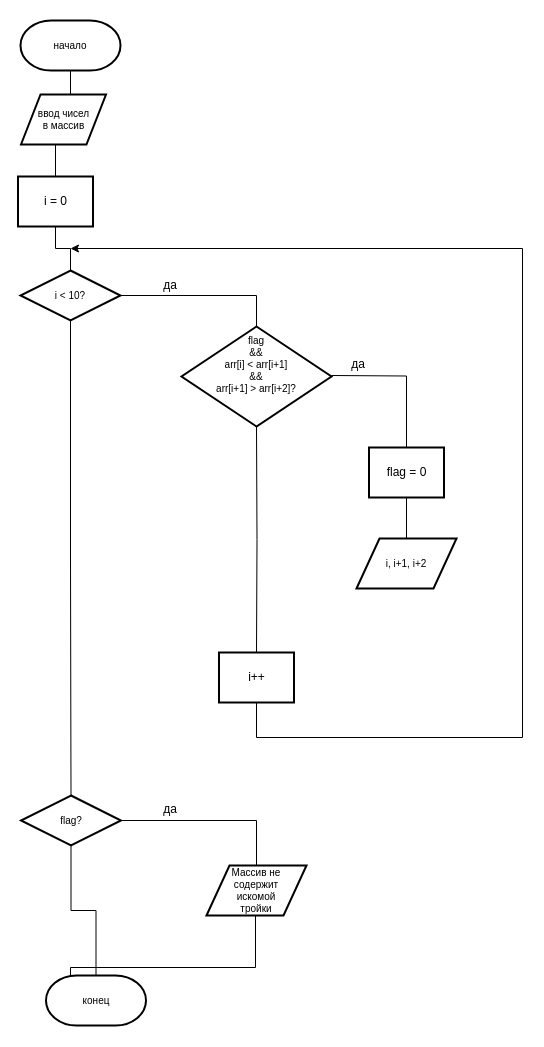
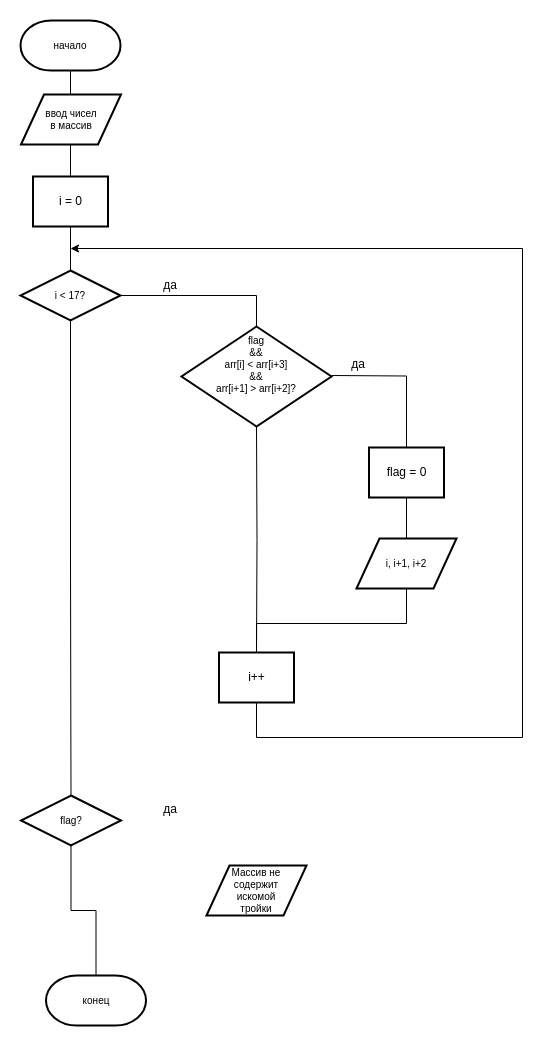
(64, 120) -> (71, 120)
(56, 202) -> (71, 202)
(71, 296) -> (71, 296)
(257, 377) -> (257, 377)
none -> (350, 624)
(210, 821) -> none
(185, 968) -> none
